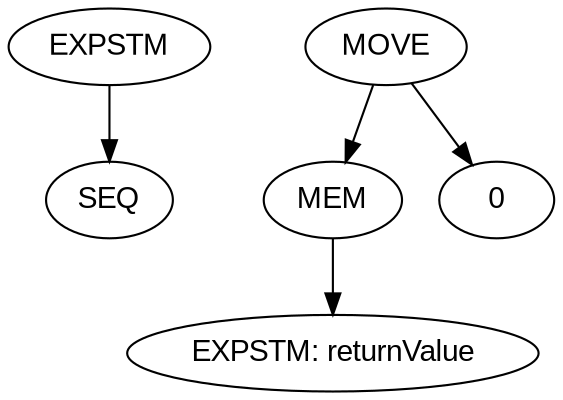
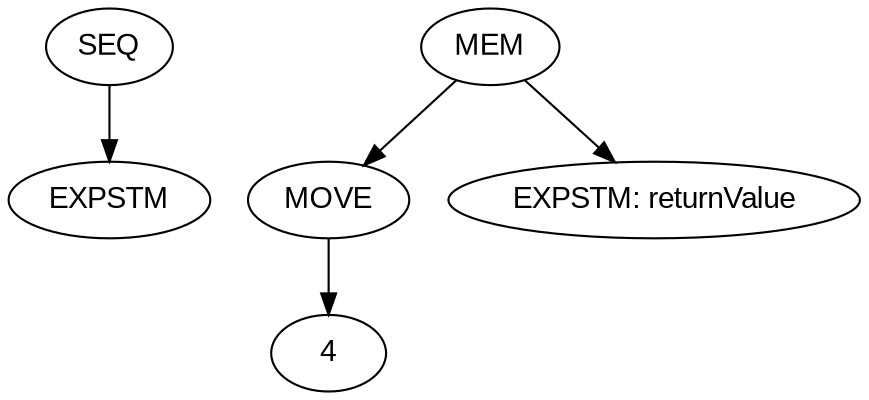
(109, 113) -> (109, 113)
(363, 113) -> (418, 115)
(497, 200) -> (329, 353)
